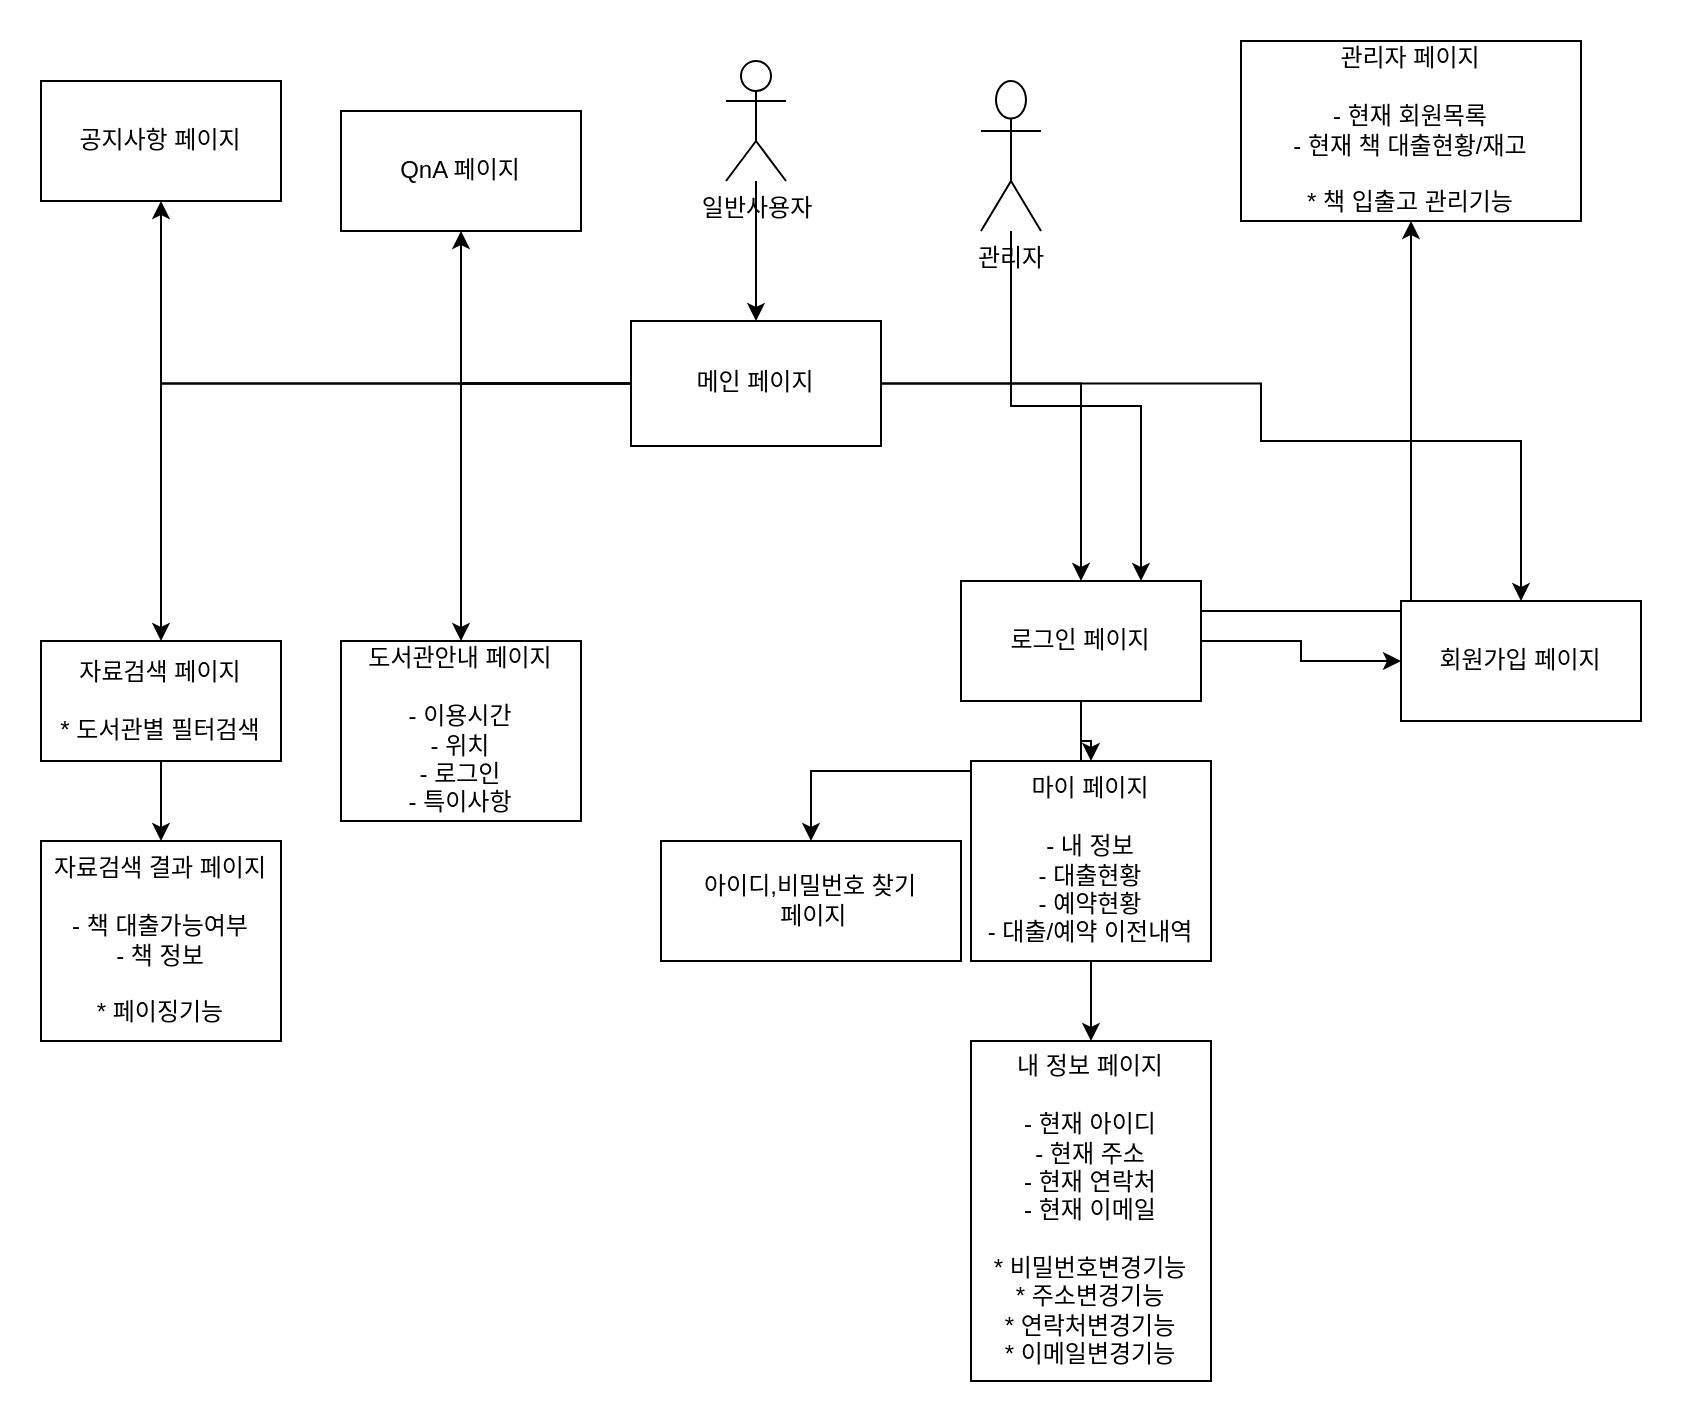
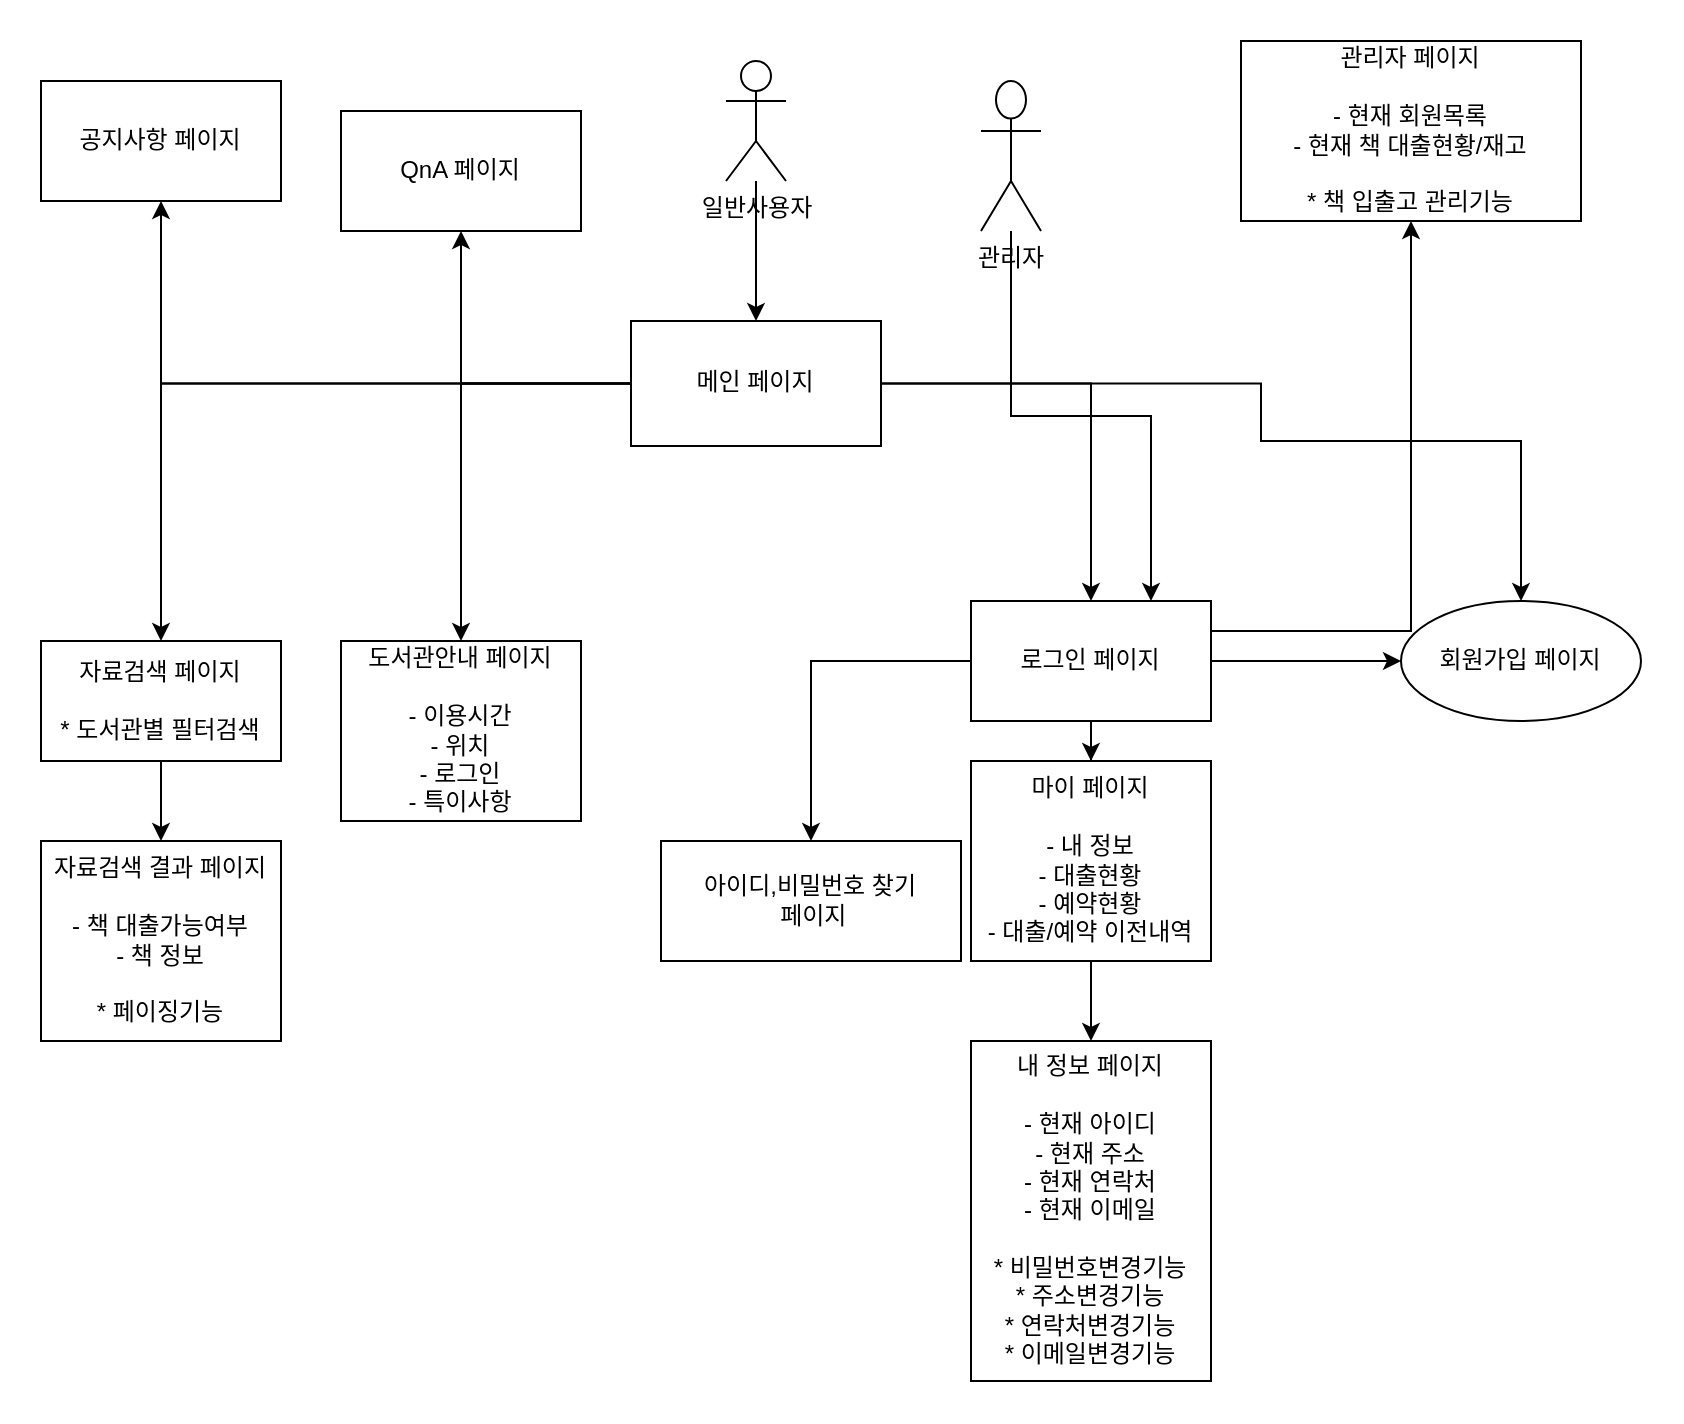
(1081, 641) -> (1091, 661)
(1521, 661) -> (1521, 661)
